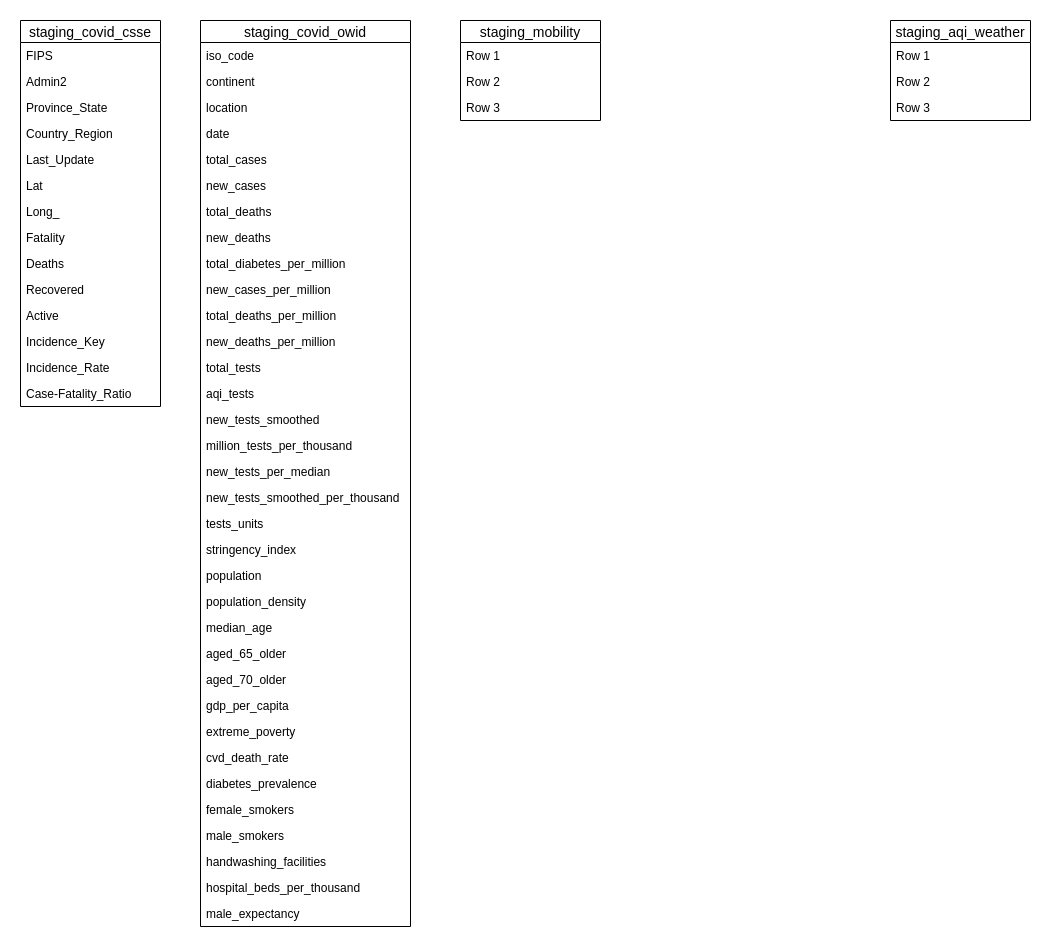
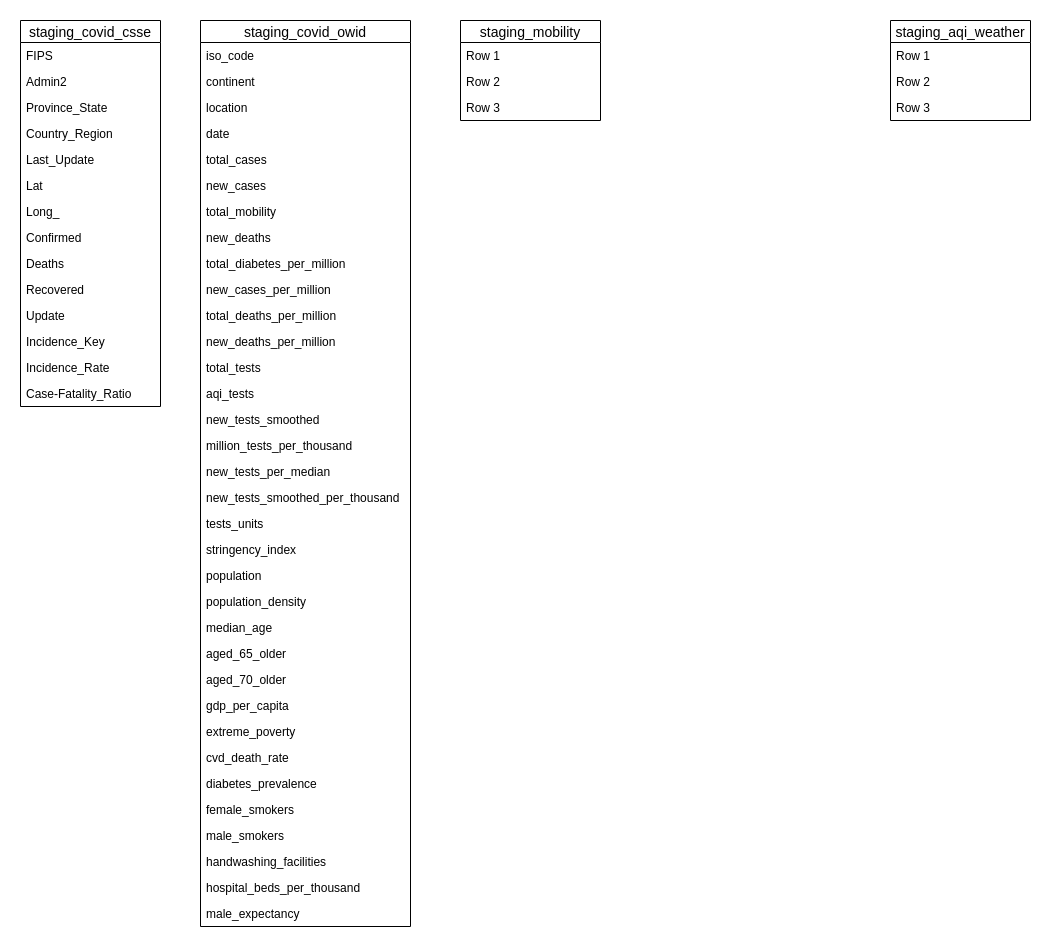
(245, 212) -> (247, 212)
(50, 238) -> (55, 238)
(45, 316) -> (46, 316)
